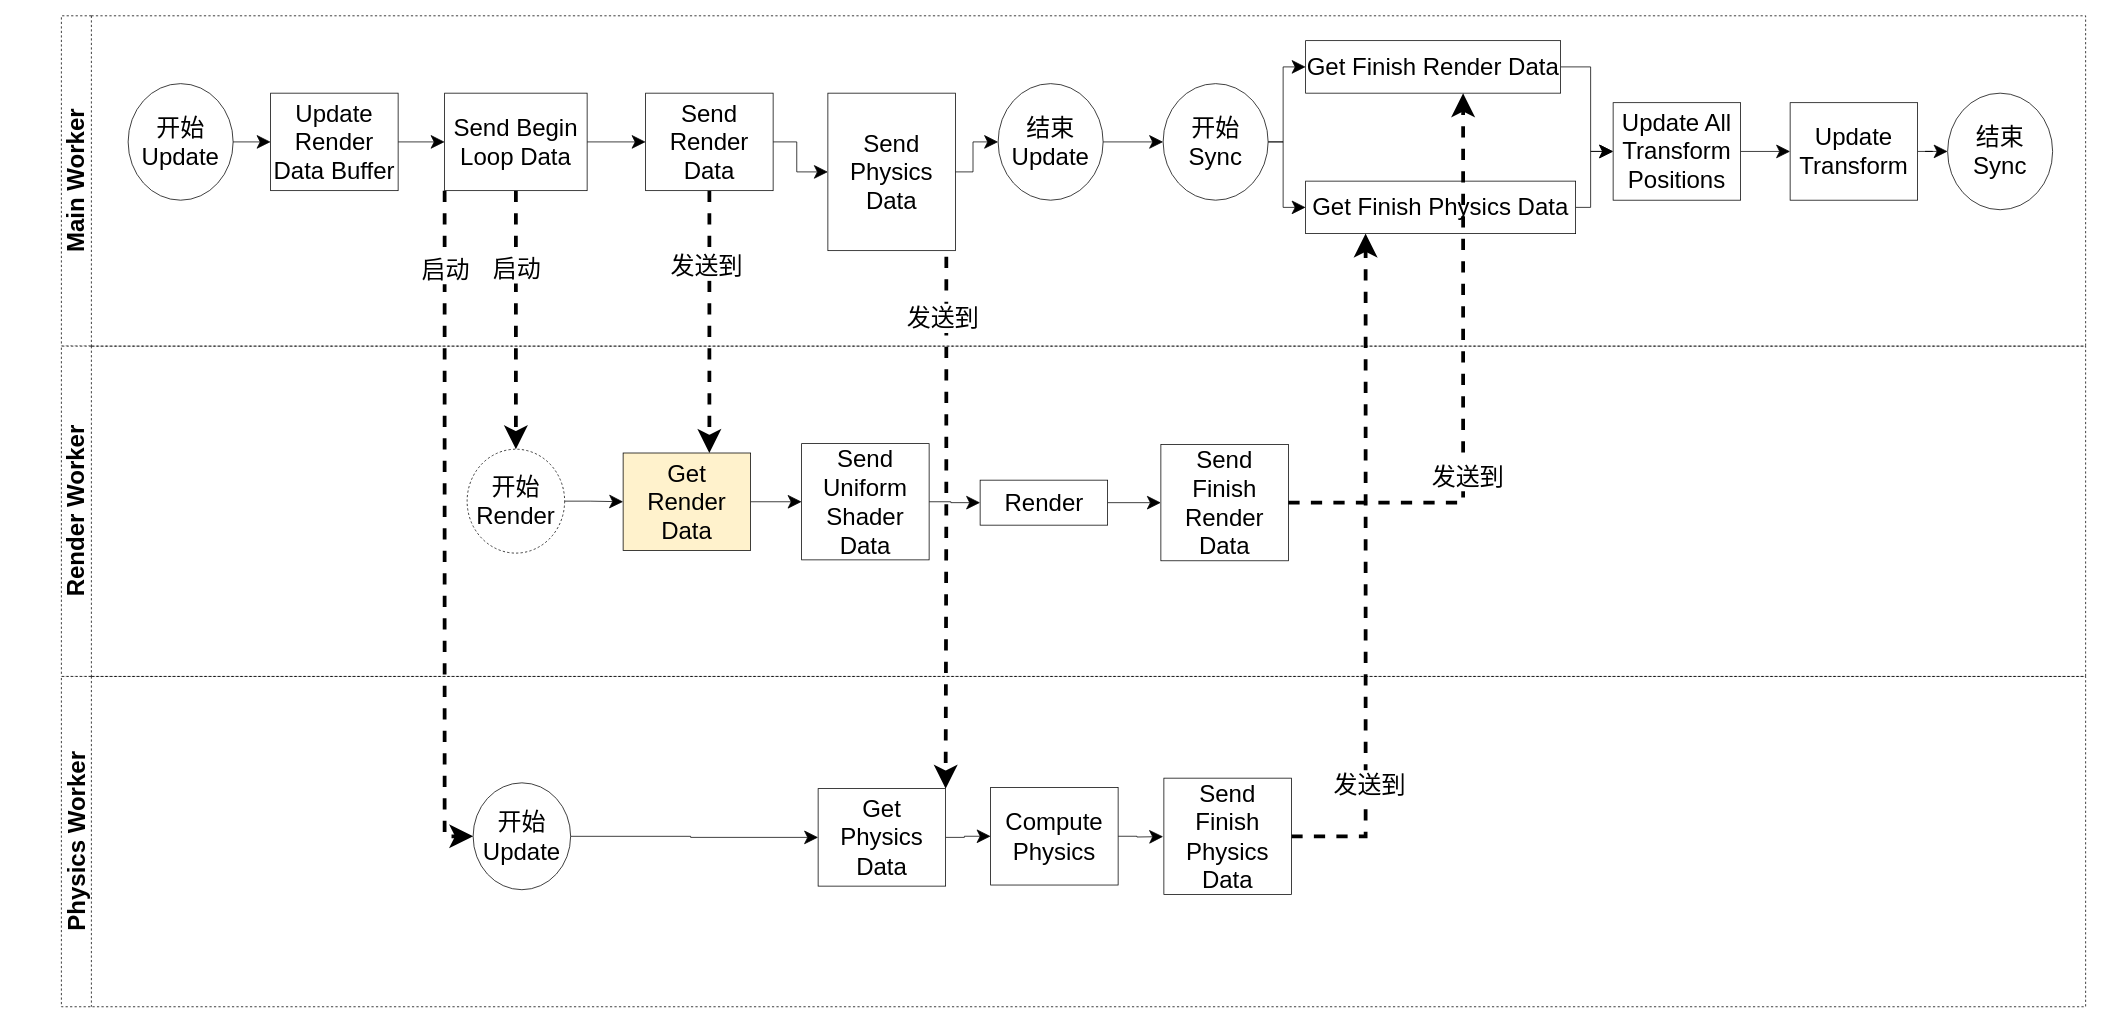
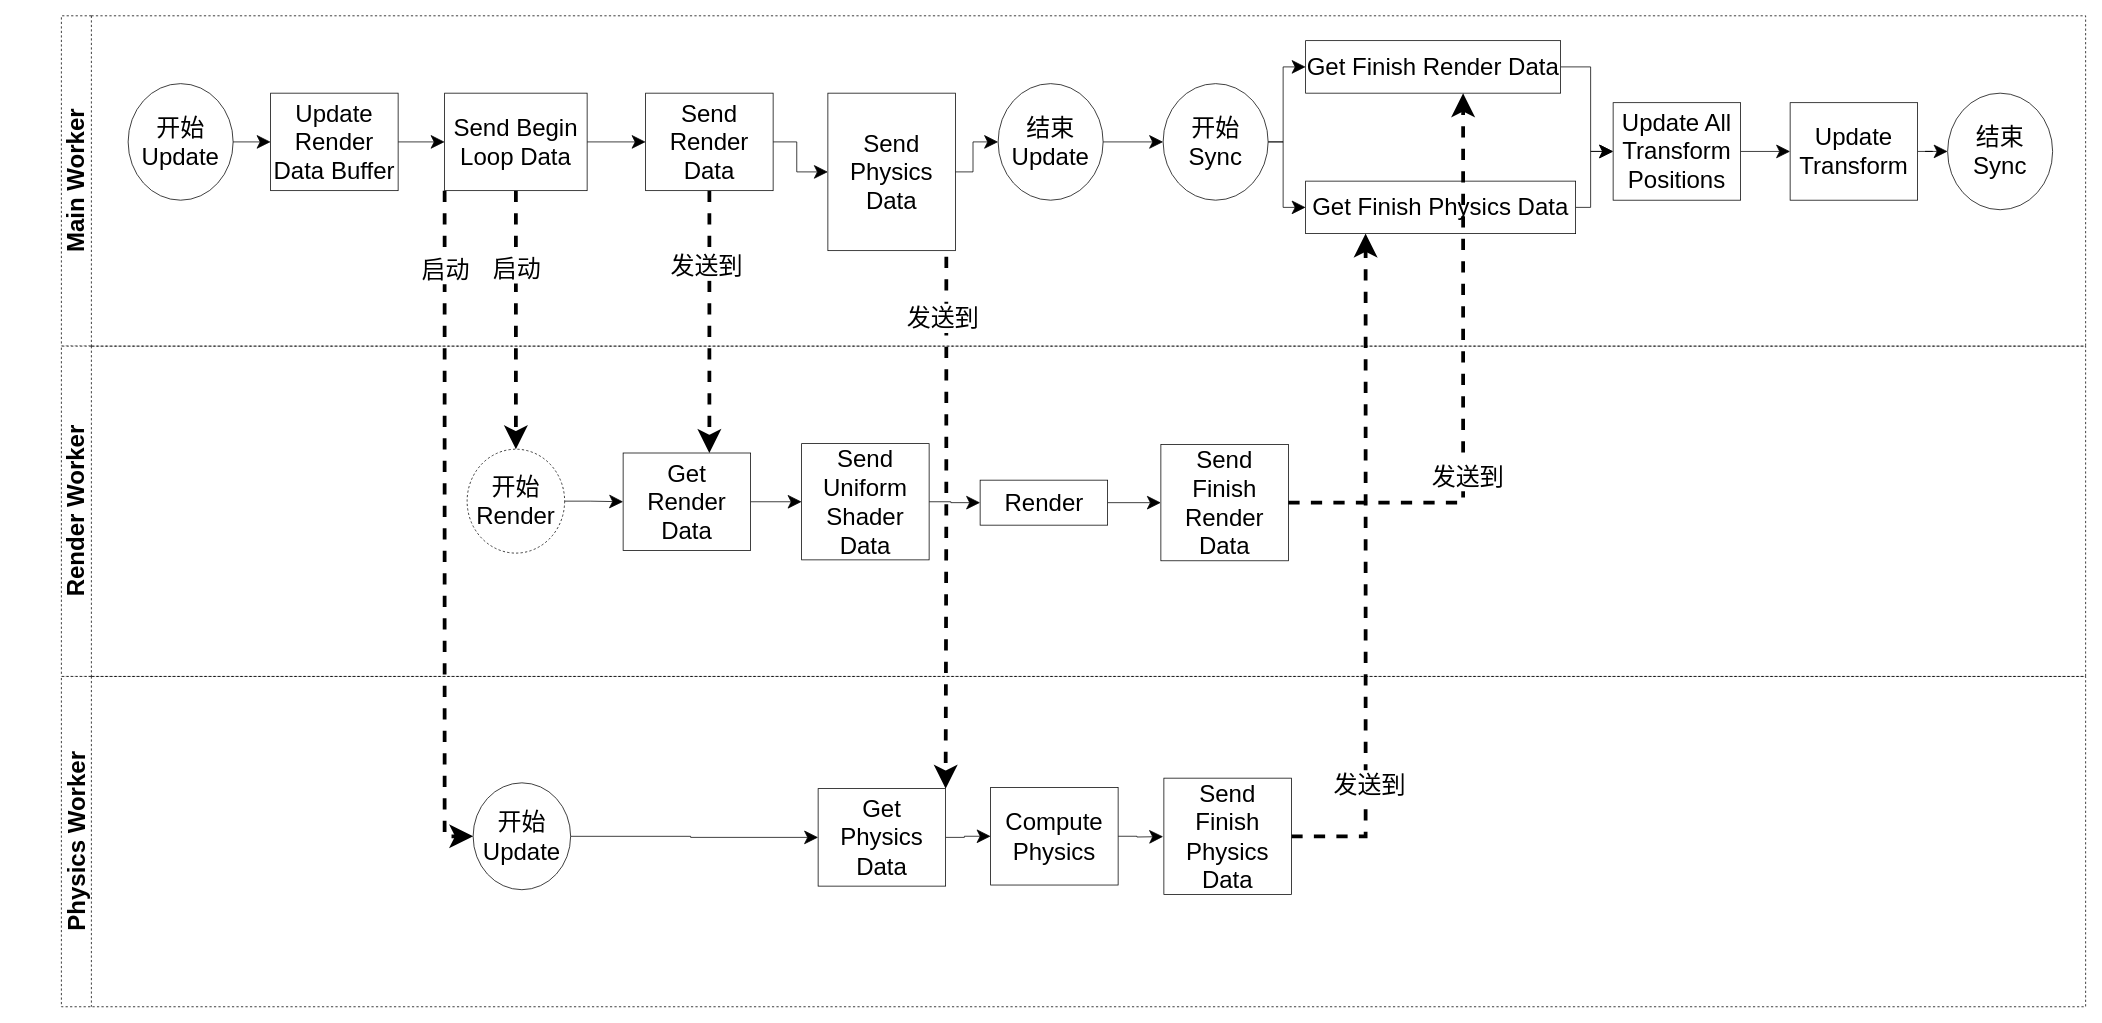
(687, 502) -> (687, 502)
